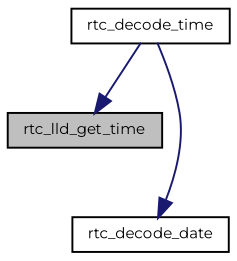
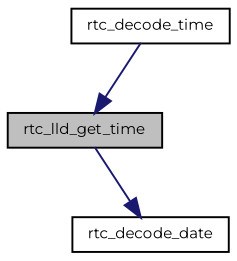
(180, 120) -> (112, 174)
